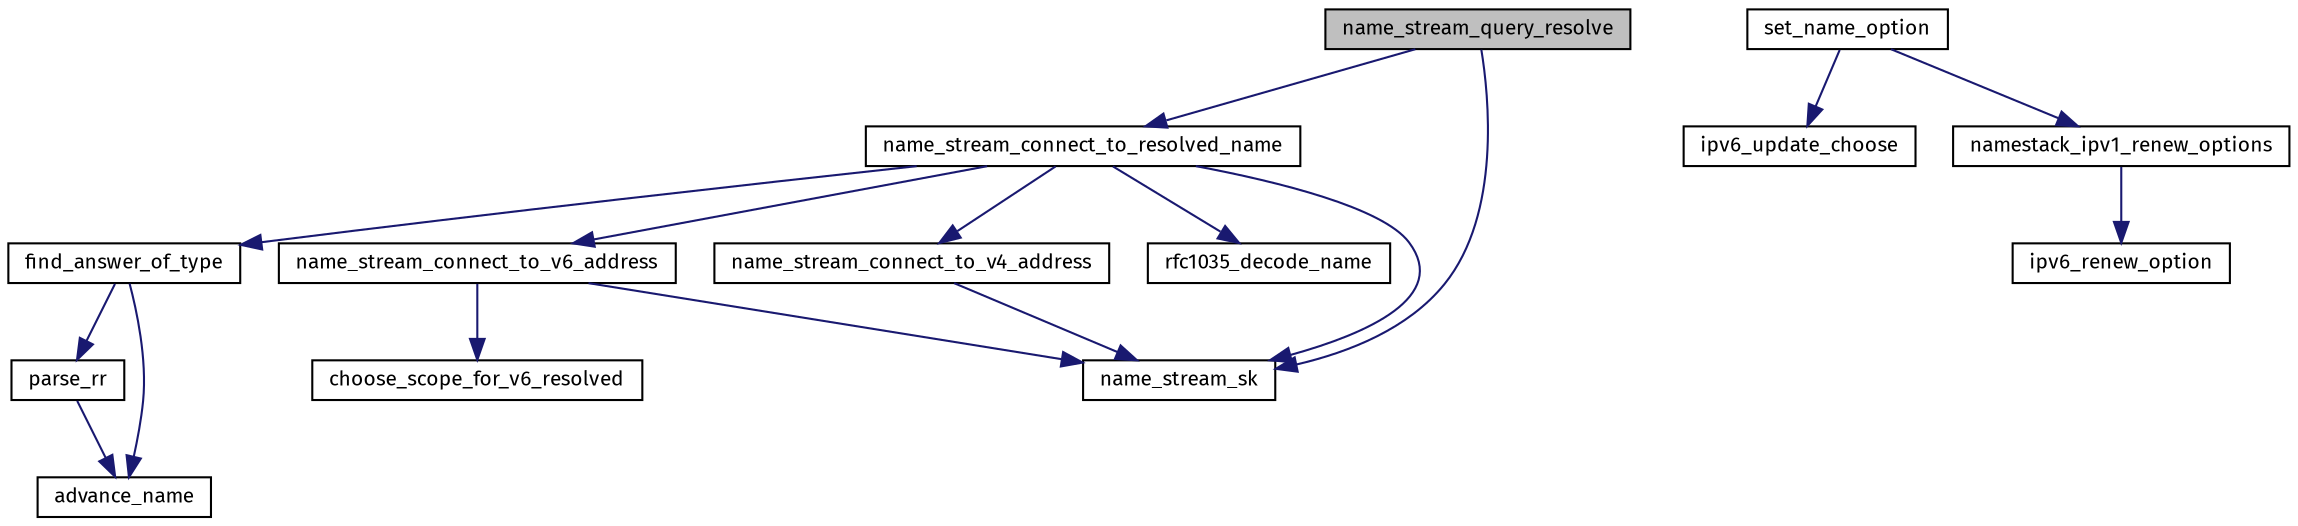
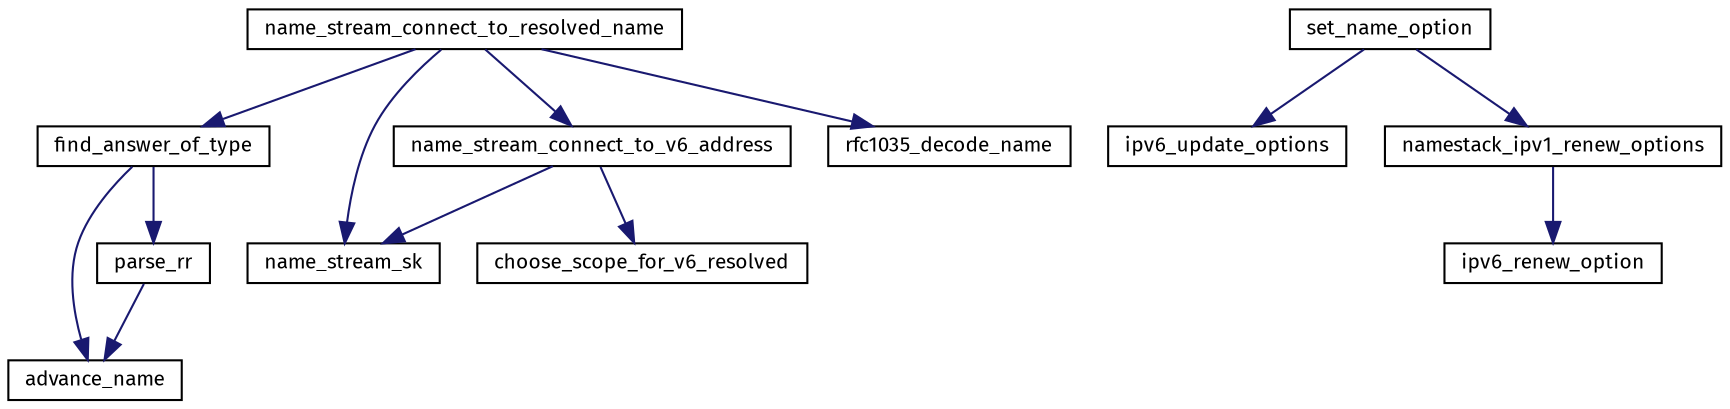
(1478, 29) -> none
(1800, 146) -> (1227, 146)
(912, 263) -> none
